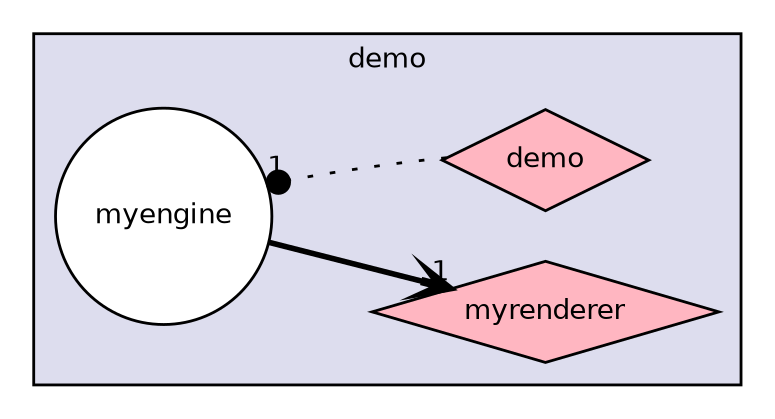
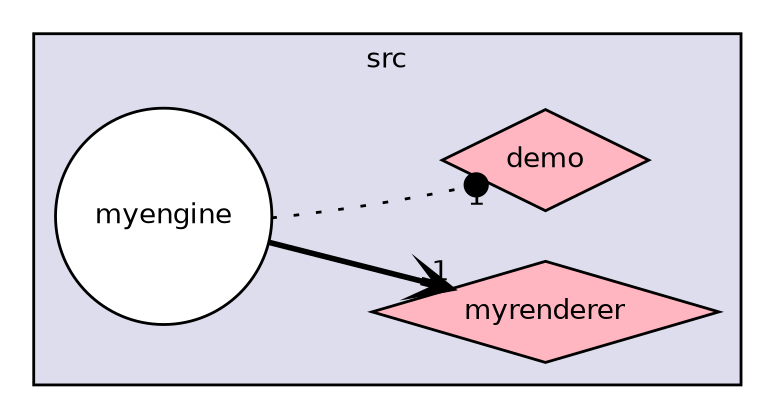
(387, 60) -> (387, 60)
(368, 167) -> (369, 205)
